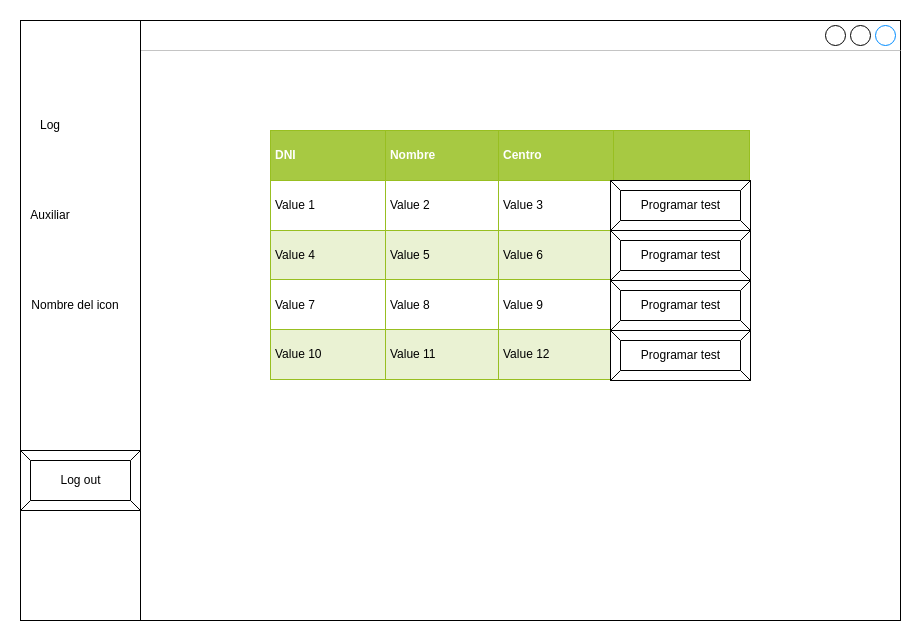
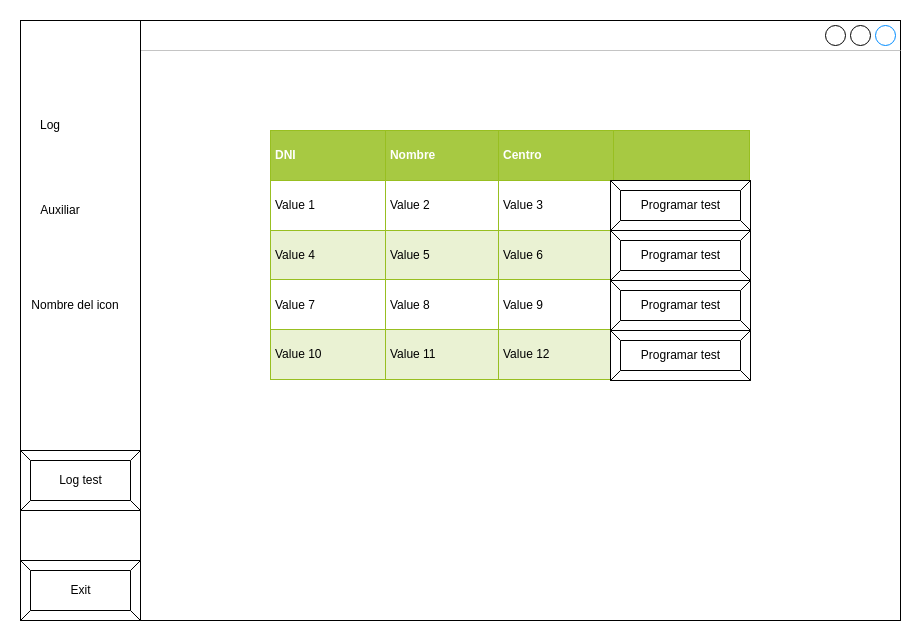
(51, 216) -> (61, 211)
(81, 481) -> (81, 481)
none -> (81, 591)
